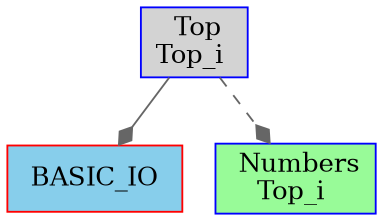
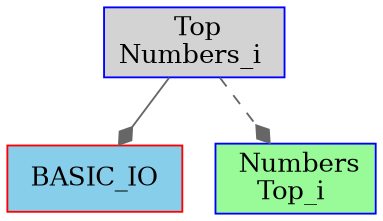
(194, 42) -> (194, 42)
